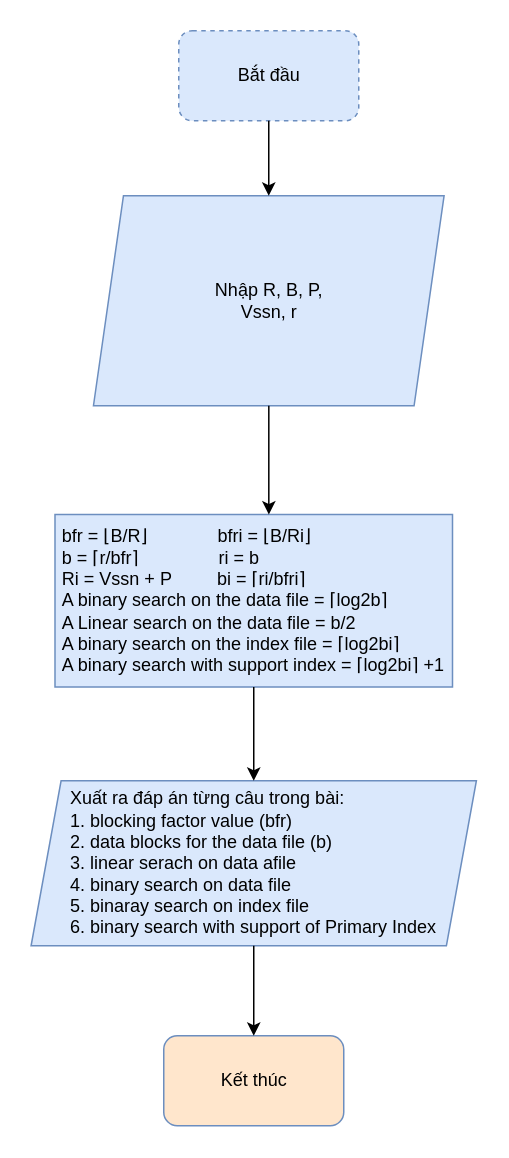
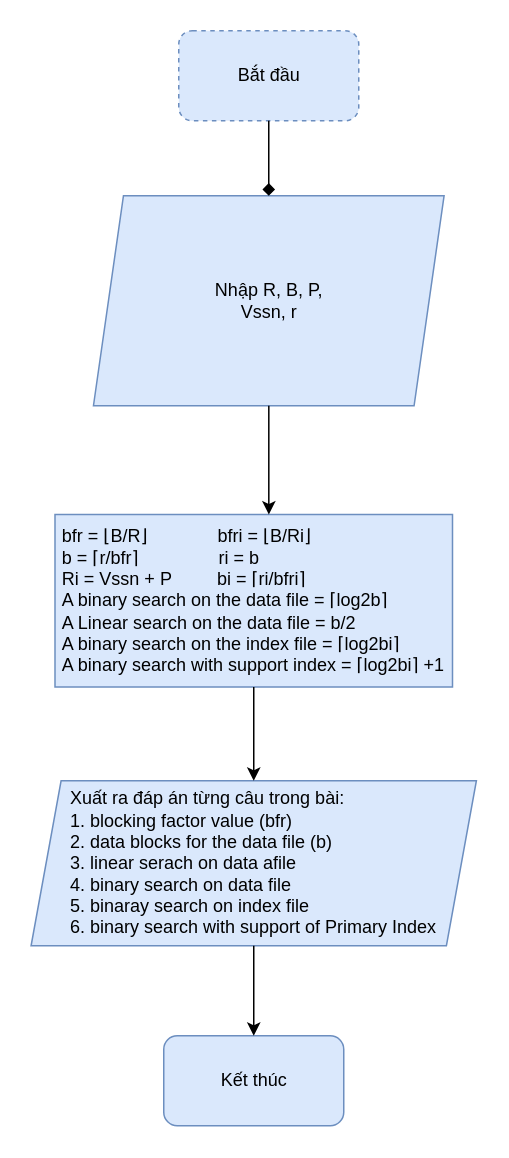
(269, 184) -> (269, 183)
(254, 1081) -> (254, 1081)
